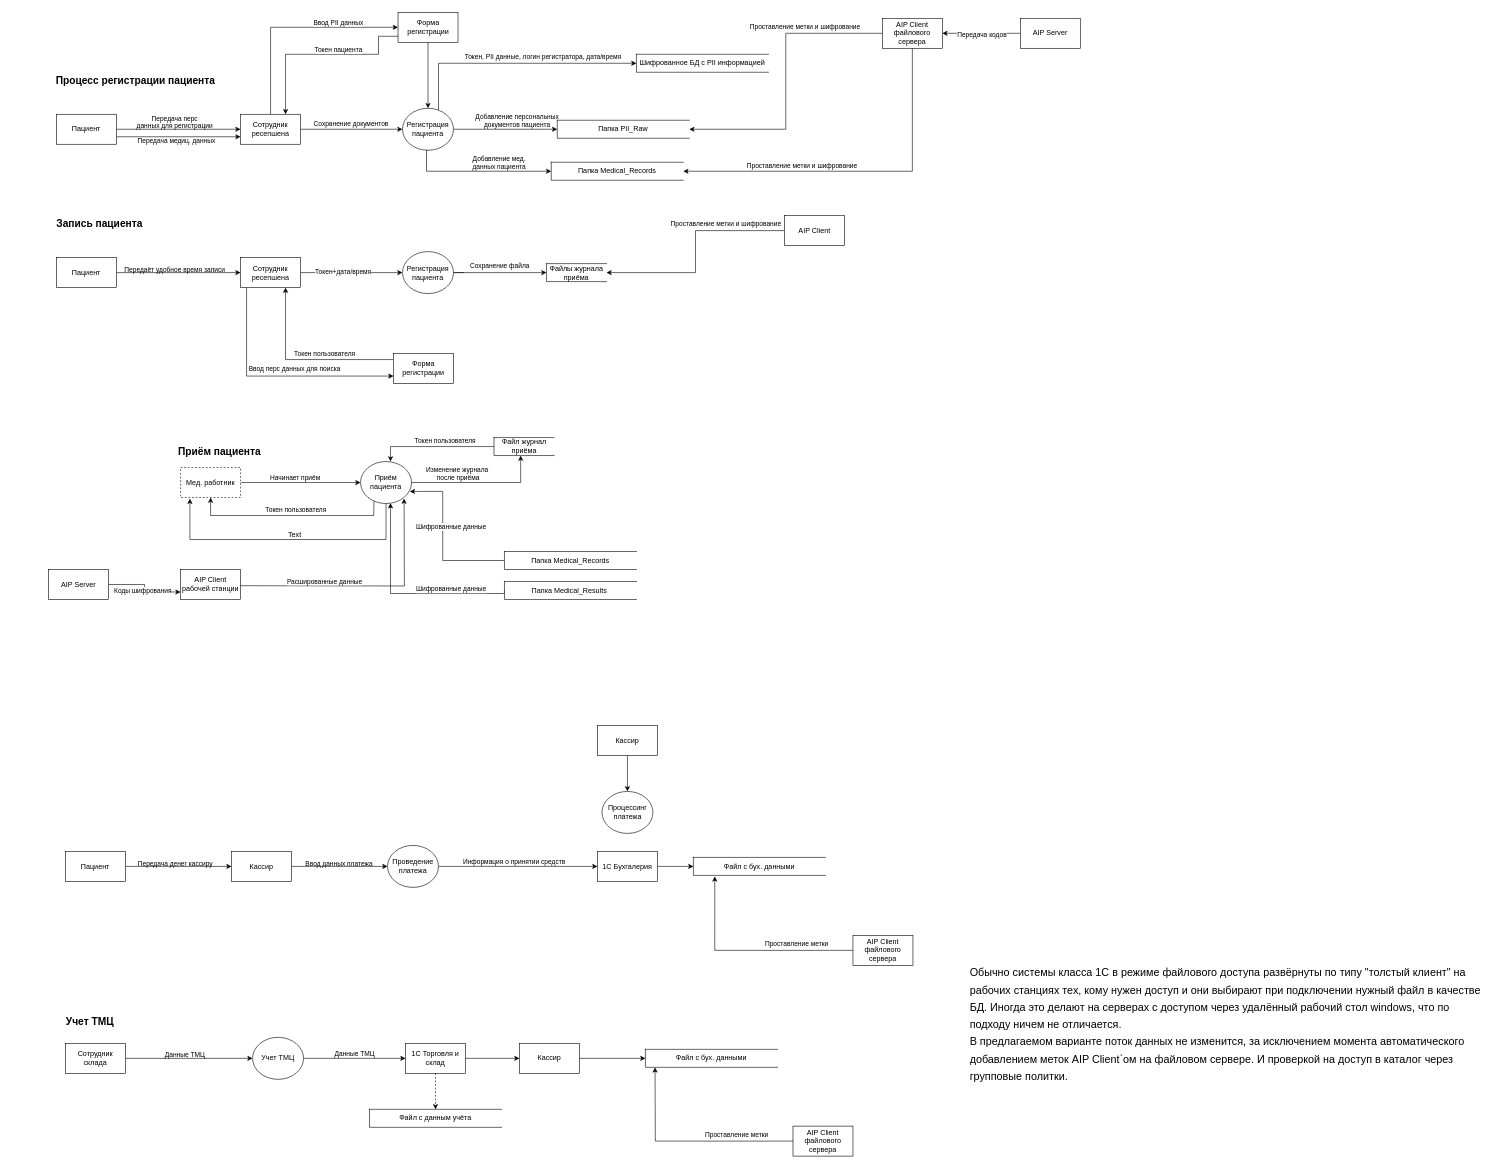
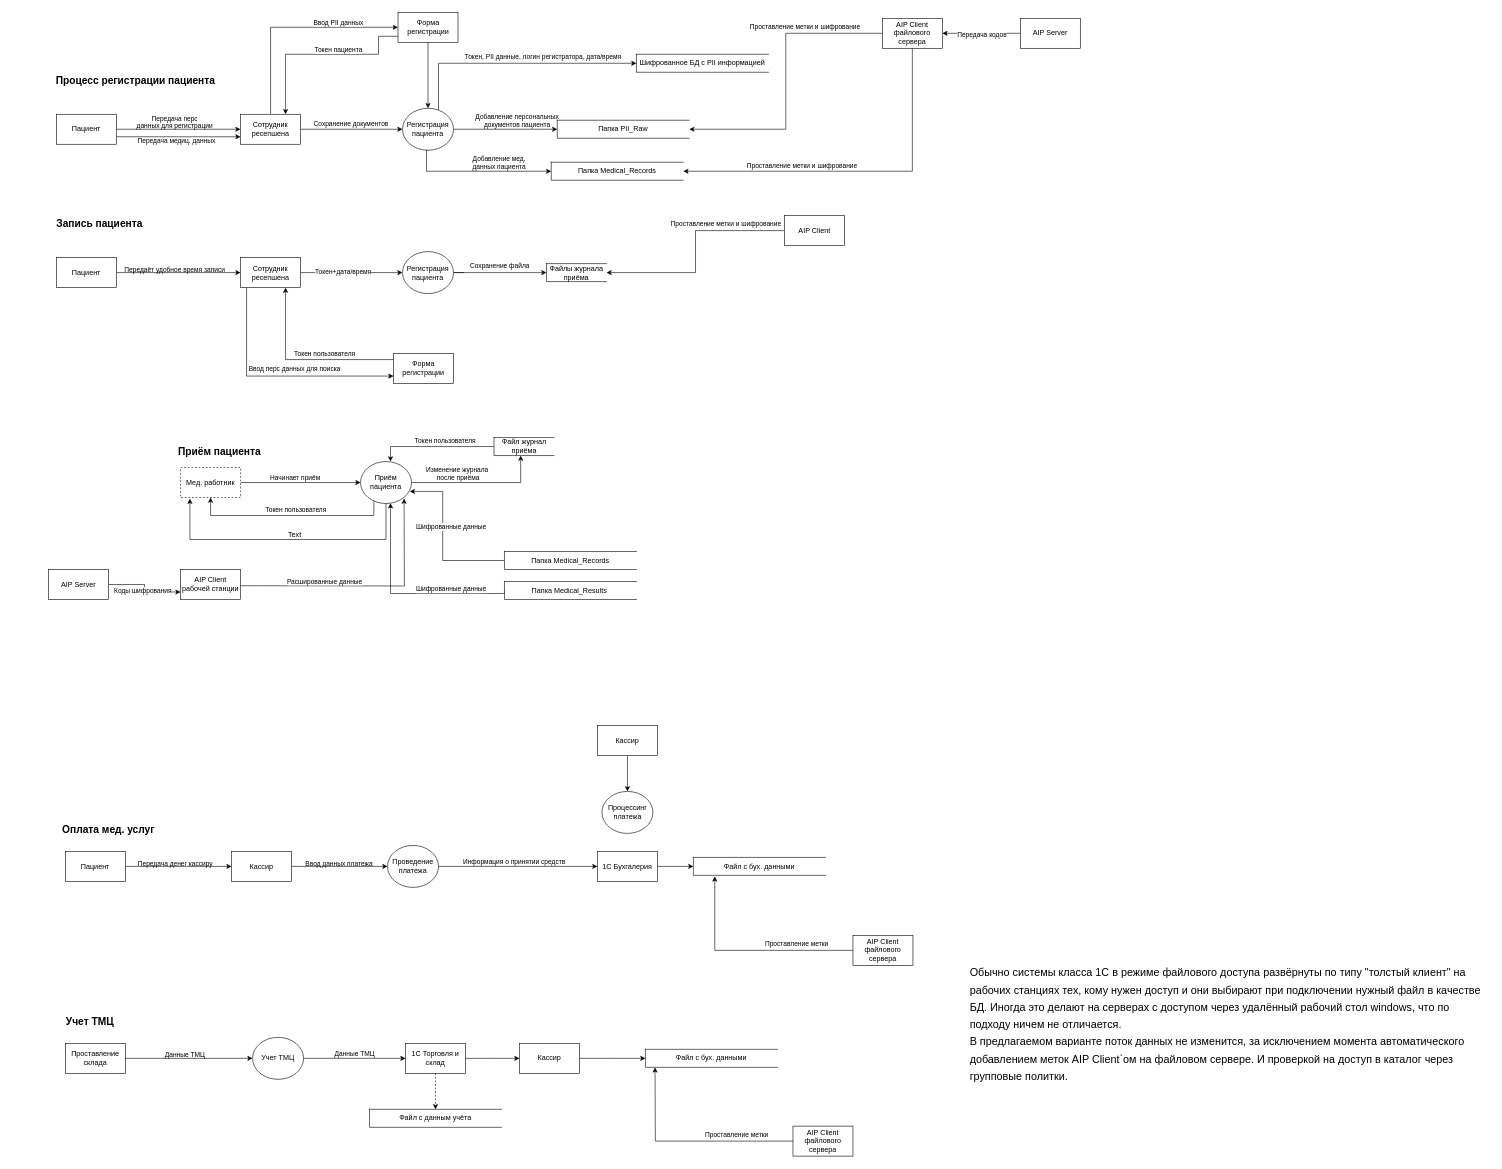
none -> (108, 831)
(95, 1059) -> (95, 1059)
